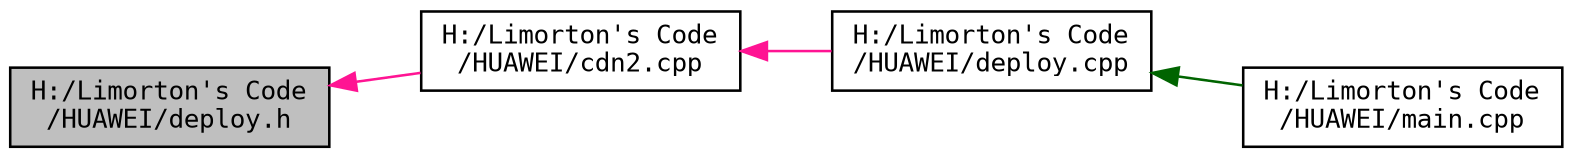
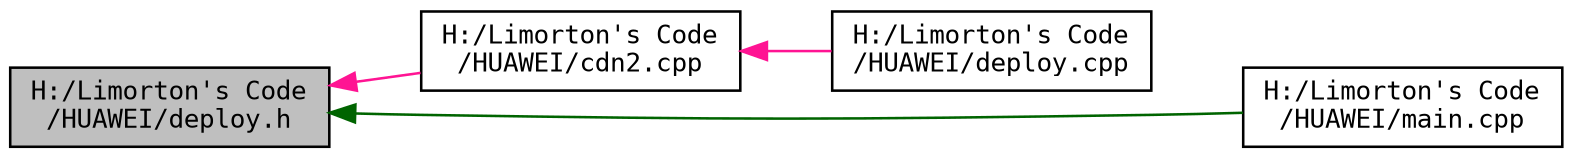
(1210, 81) -> (799, 119)
